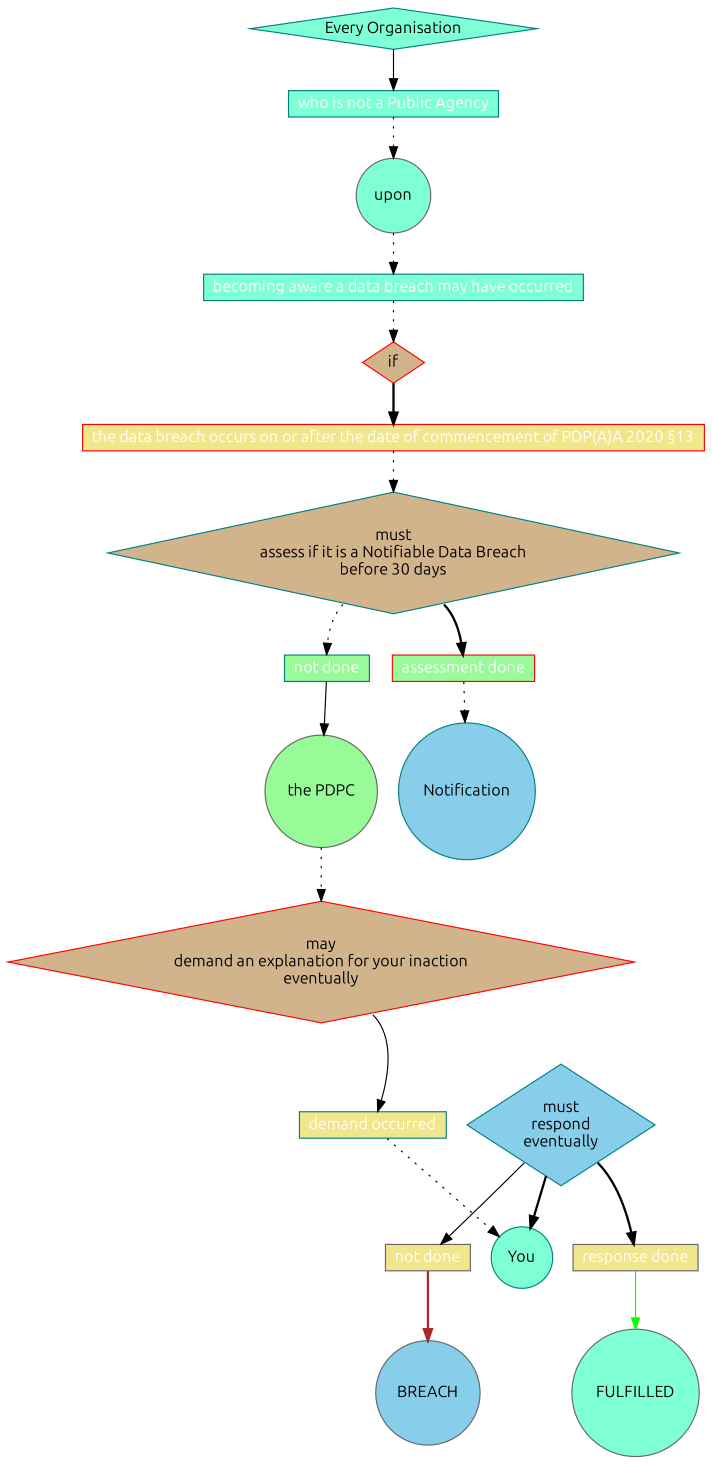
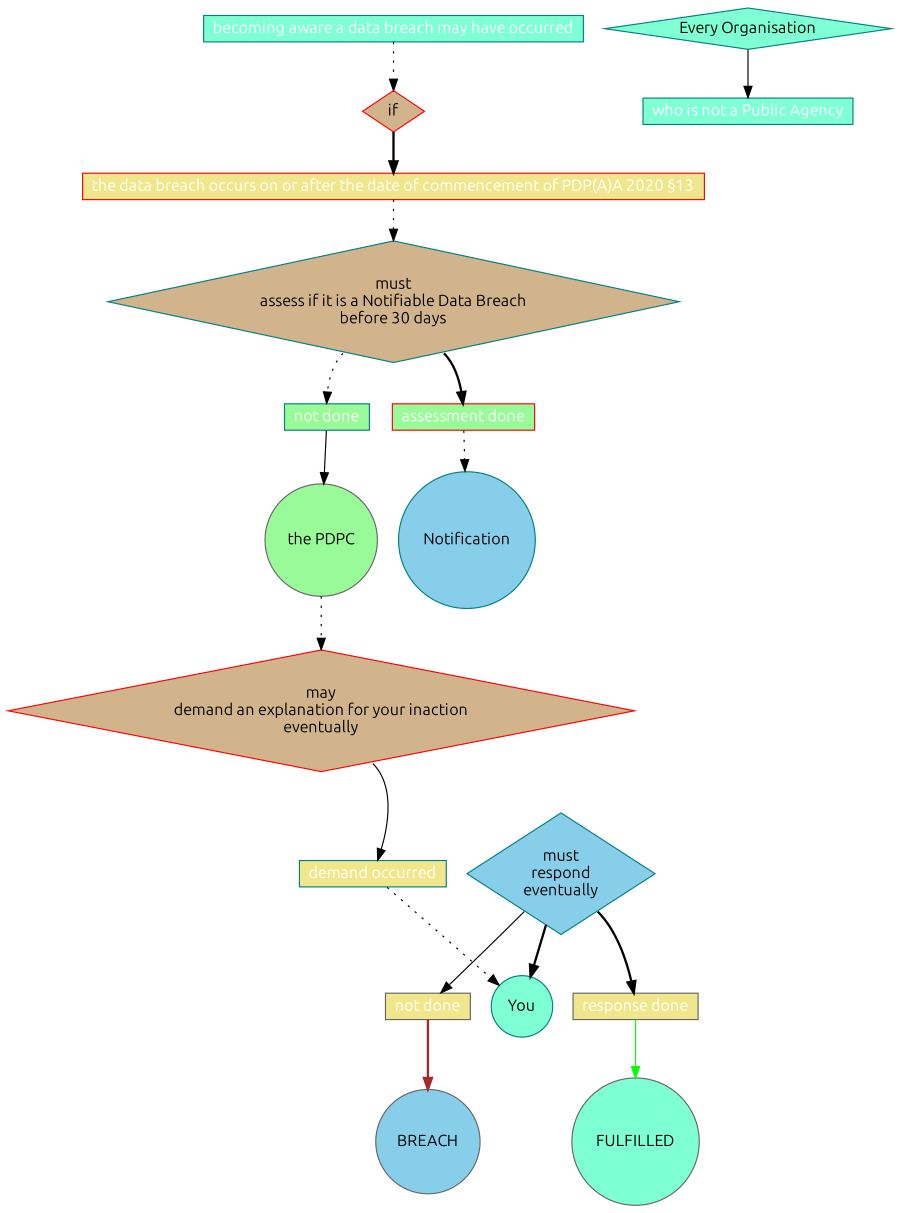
(393, 196) -> none
